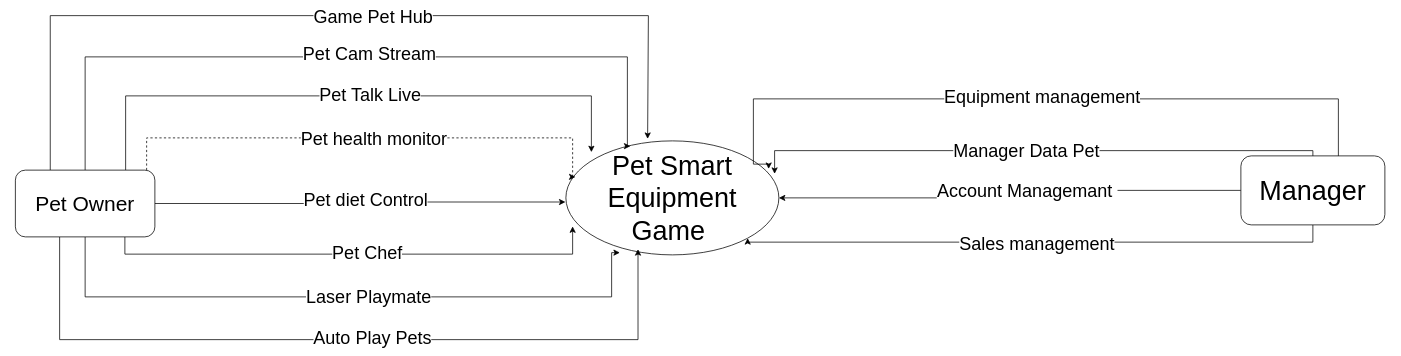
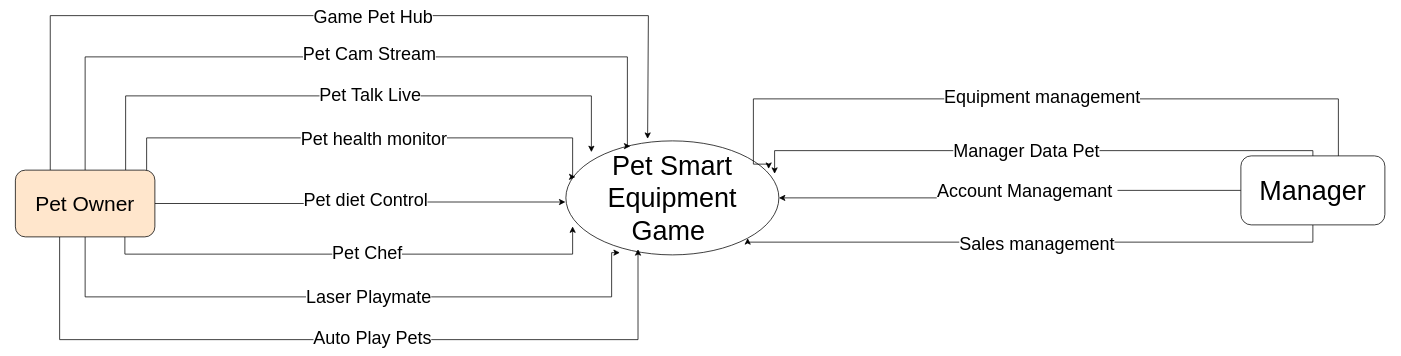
(208, 138) -> (208, 138)
(85, 203) -> (85, 203)
